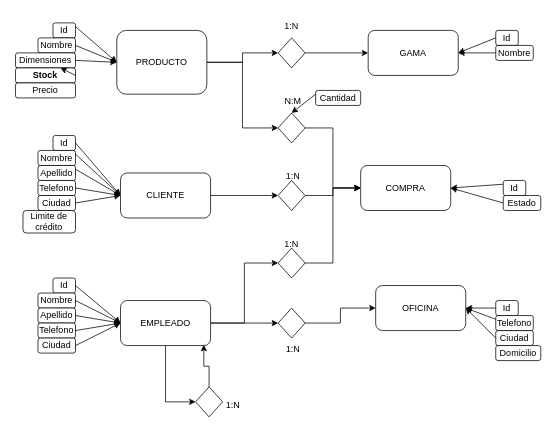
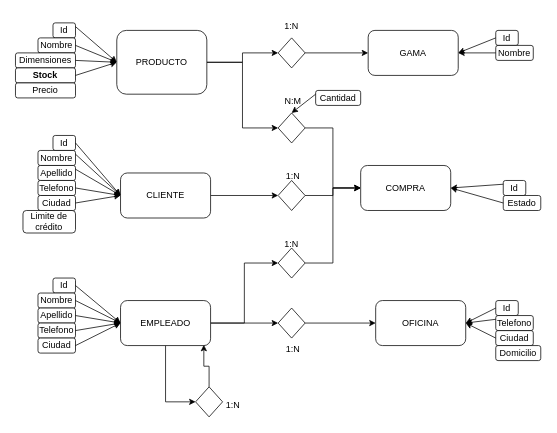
(71, 73) -> (94, 70)
(420, 308) -> (420, 323)
